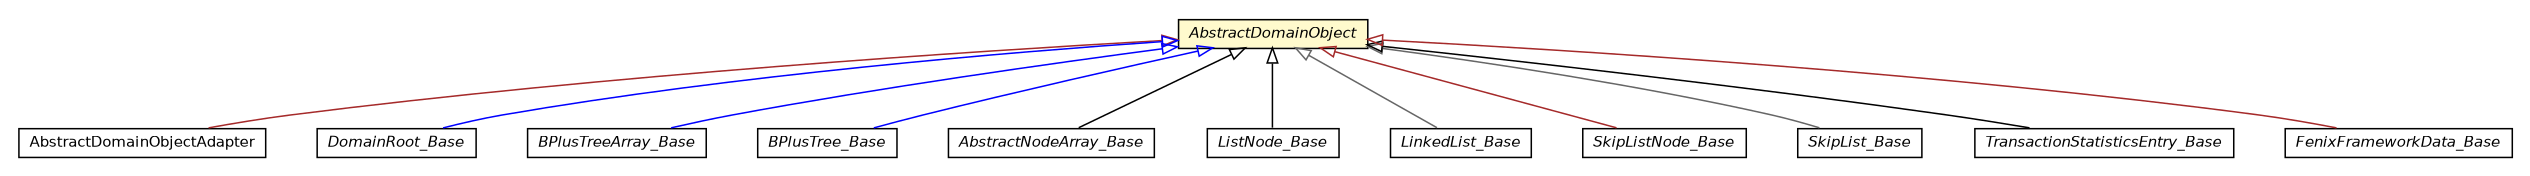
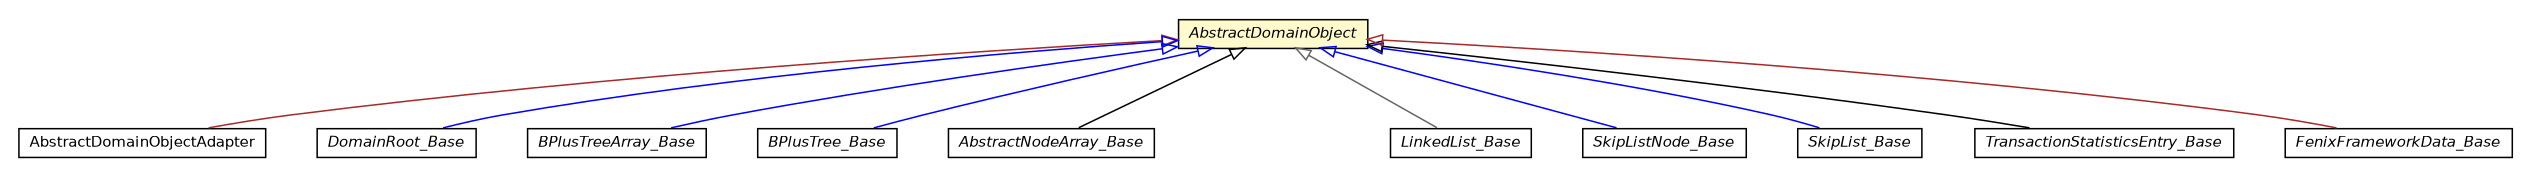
(1602, 82) -> (1602, 82)
(1476, 90) -> (1476, 90)
(1272, 142) -> none
